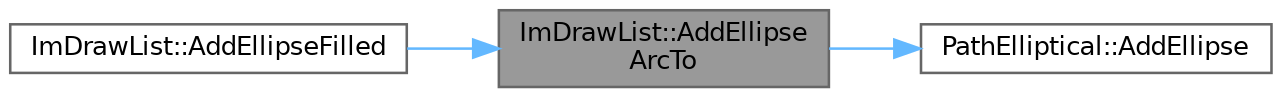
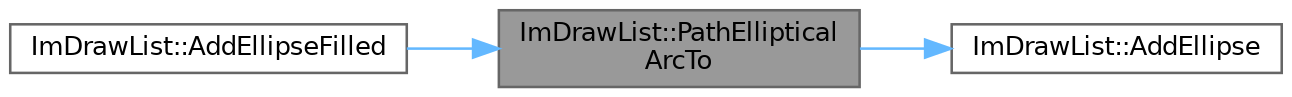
(664, 49) -> (679, 49)
(1096, 49) -> (1117, 49)
